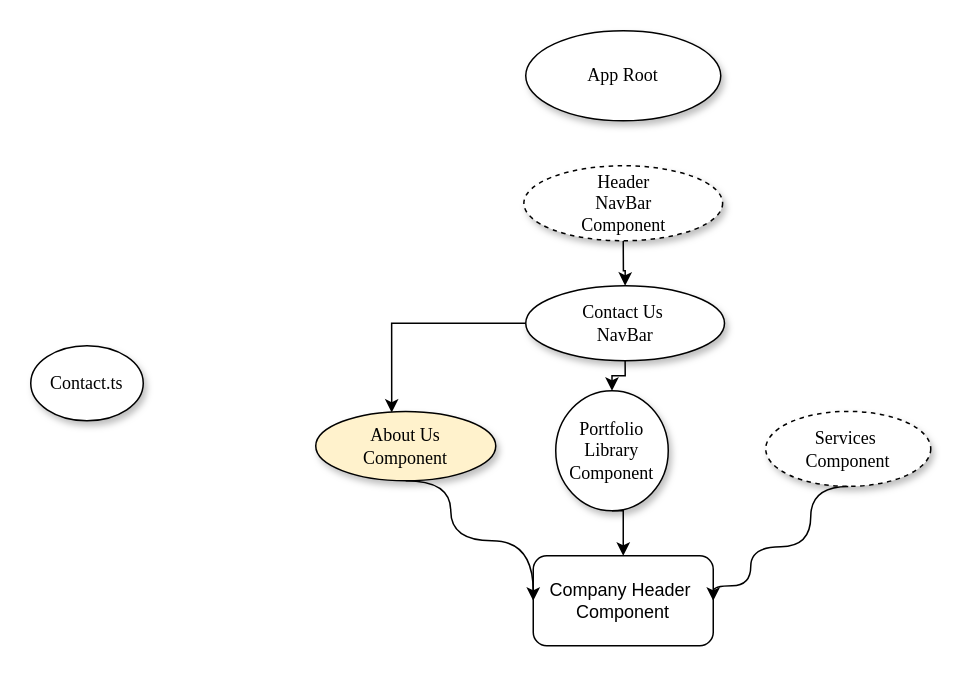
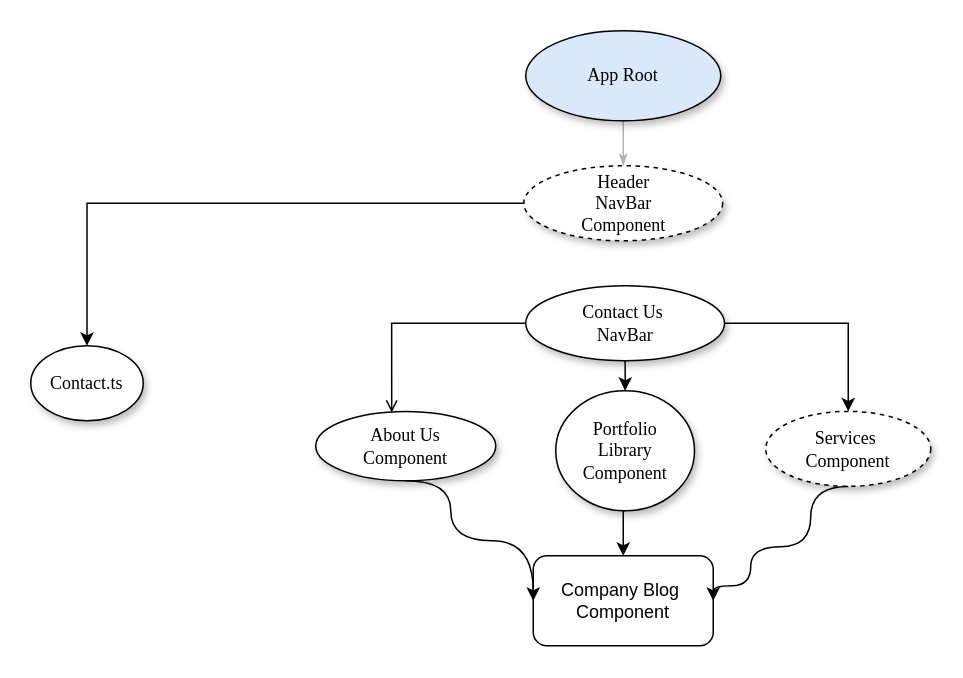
(623, 76) -> (623, 76)
none -> (623, 139)
(623, 259) -> (239, 203)
none -> (825, 323)
(392, 401) -> (392, 403)
(406, 446) -> (406, 446)
(612, 451) -> (625, 451)
(623, 601) -> (623, 601)
